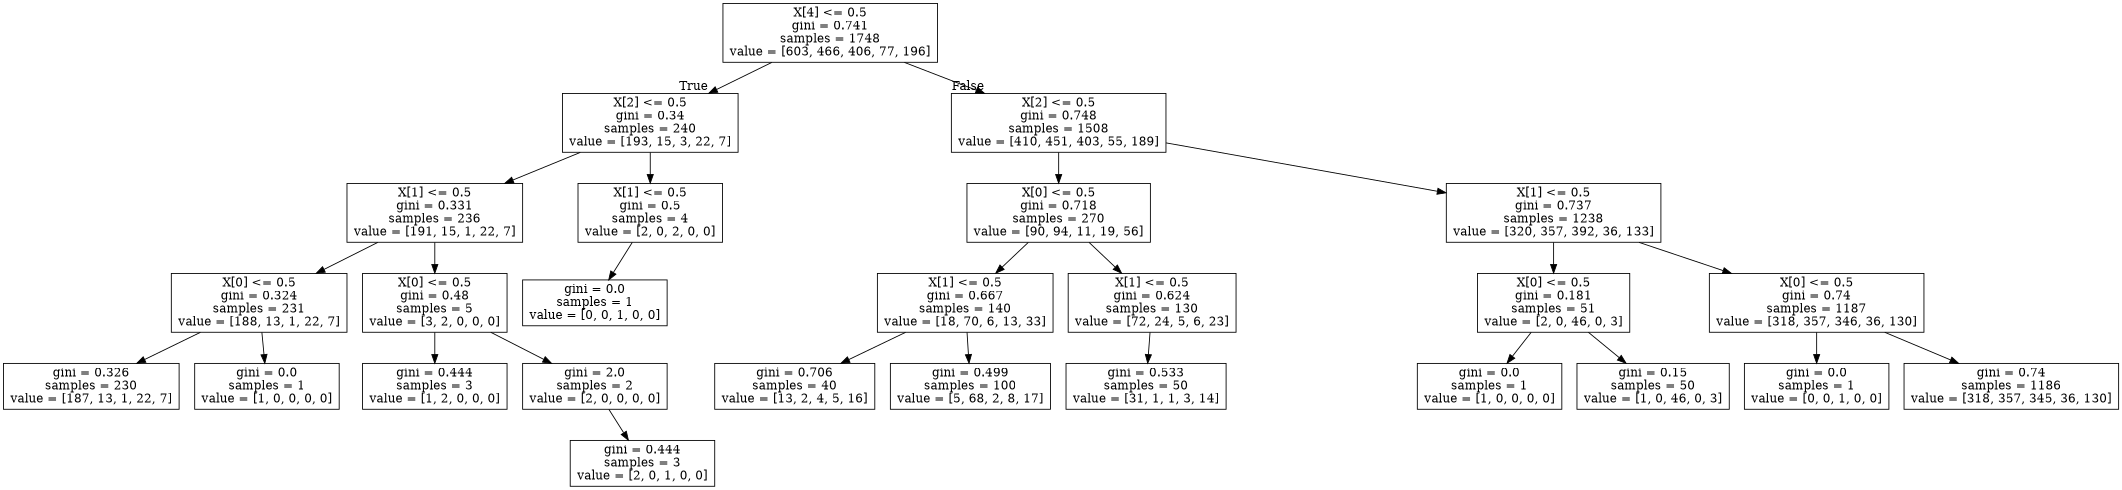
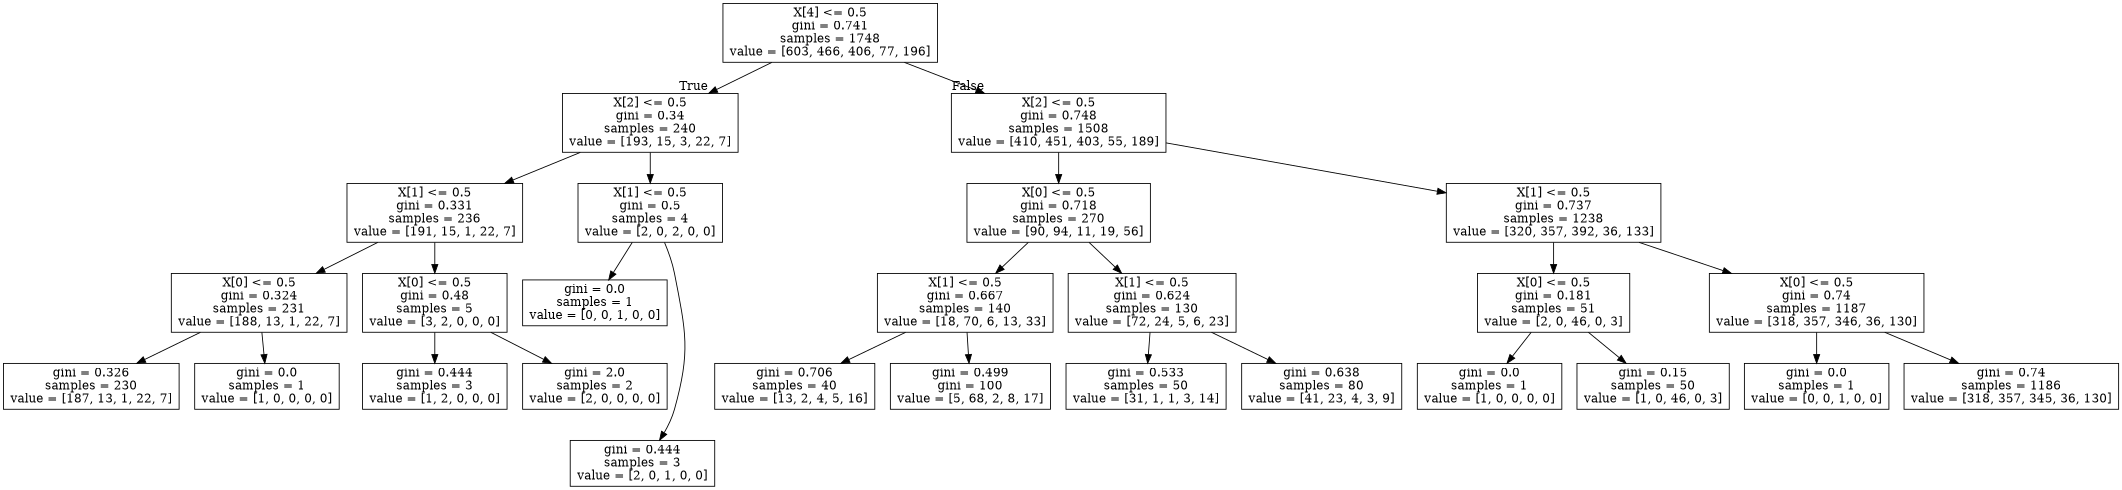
(970, 386) -> (970, 386)
none -> (1322, 386)
(616, 421) -> (685, 338)
